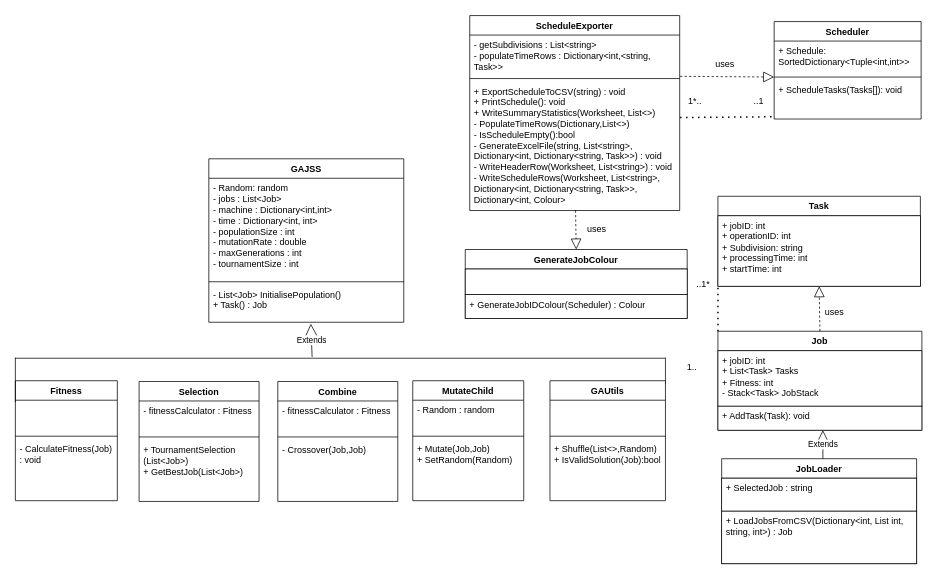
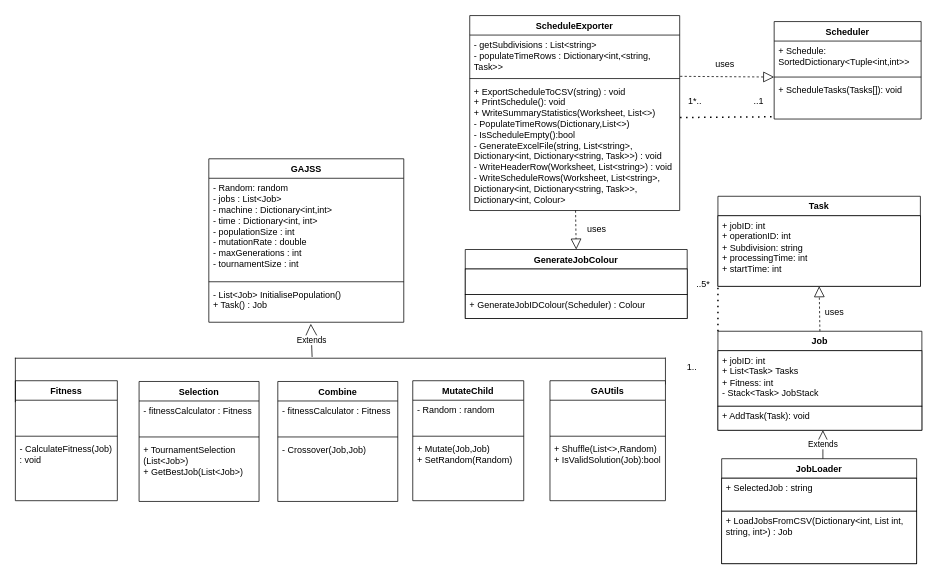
(704, 284) -> (704, 284)
